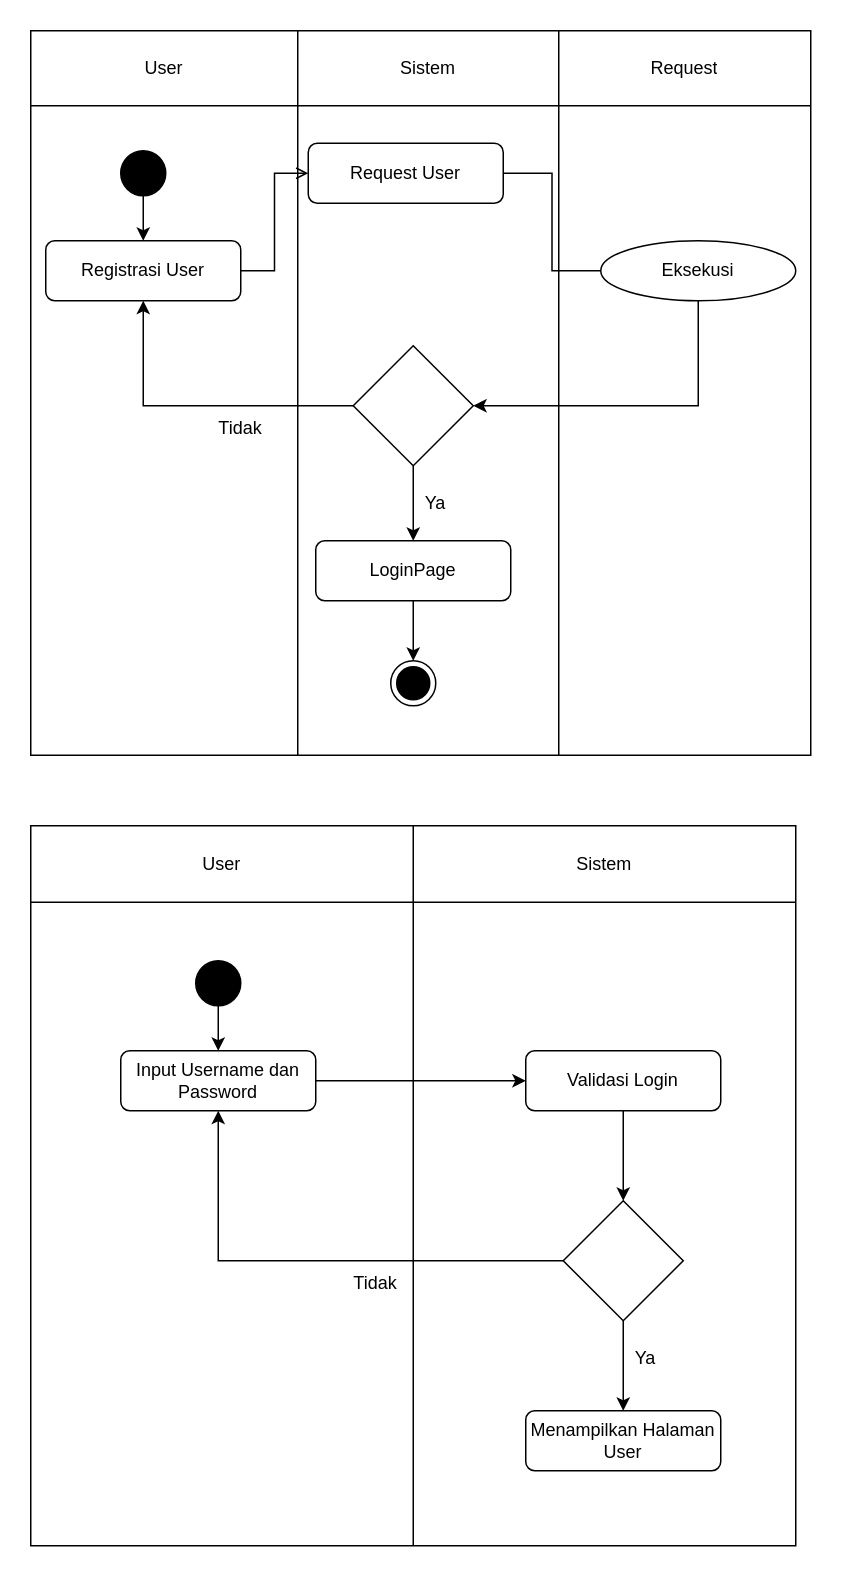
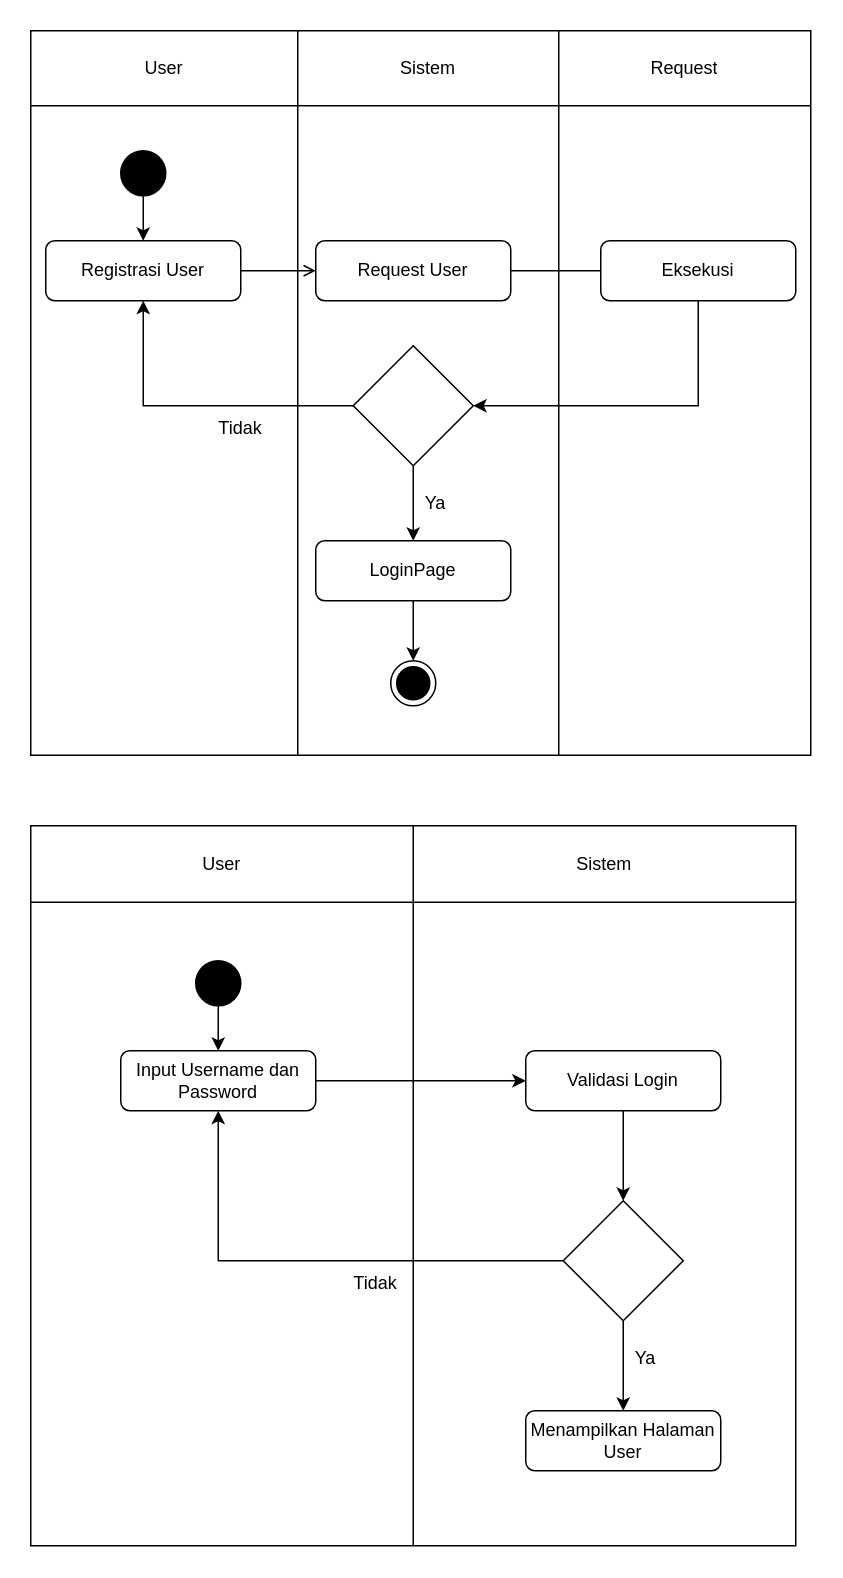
(406, 173) -> (413, 271)
(698, 271) -> (698, 271)
